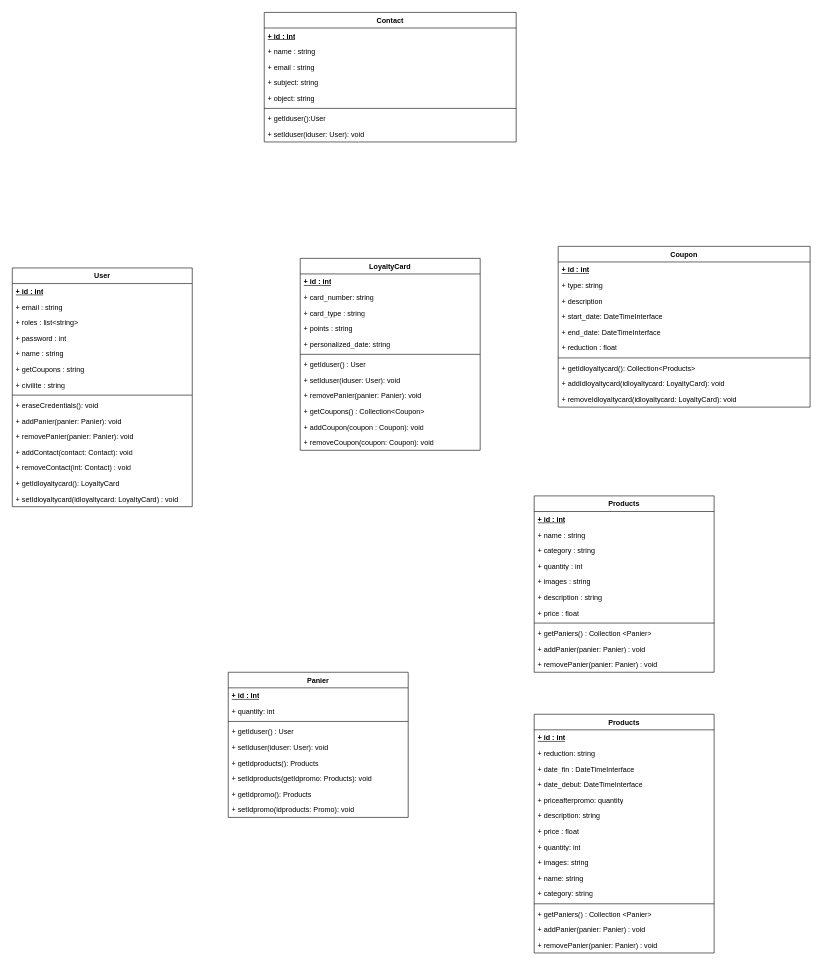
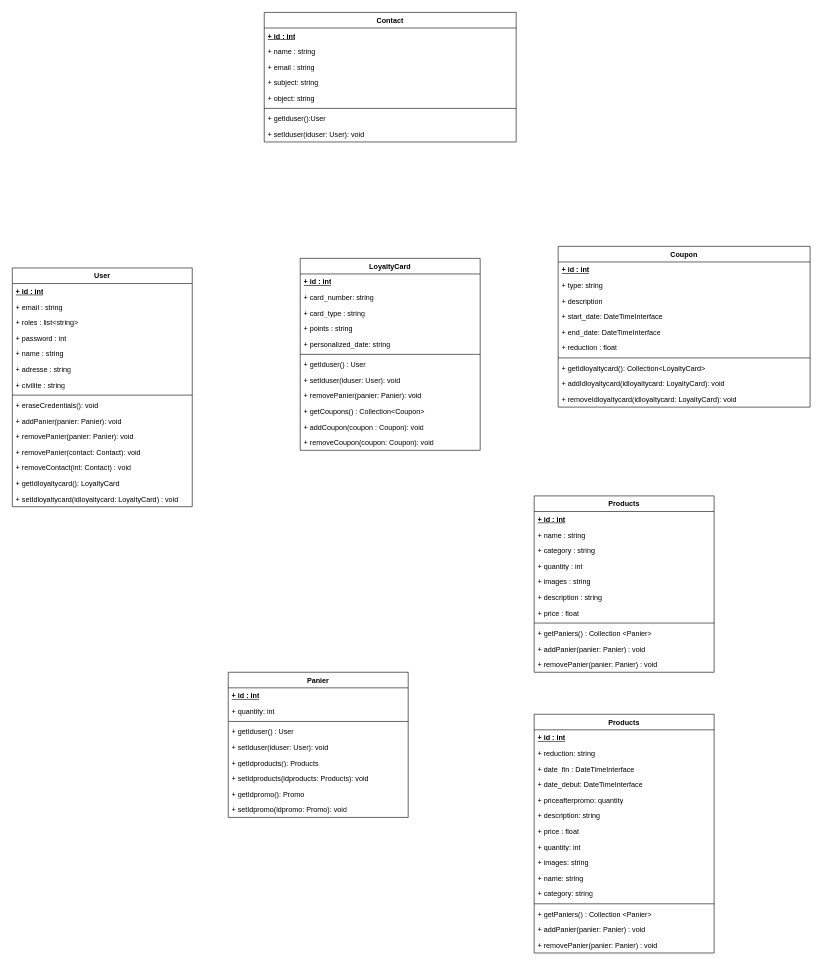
(639, 369) -> (644, 369)
(54, 370) -> (48, 370)
(83, 453) -> (86, 453)
(313, 779) -> (312, 779)
(277, 795) -> (271, 795)
(300, 810) -> (294, 810)
